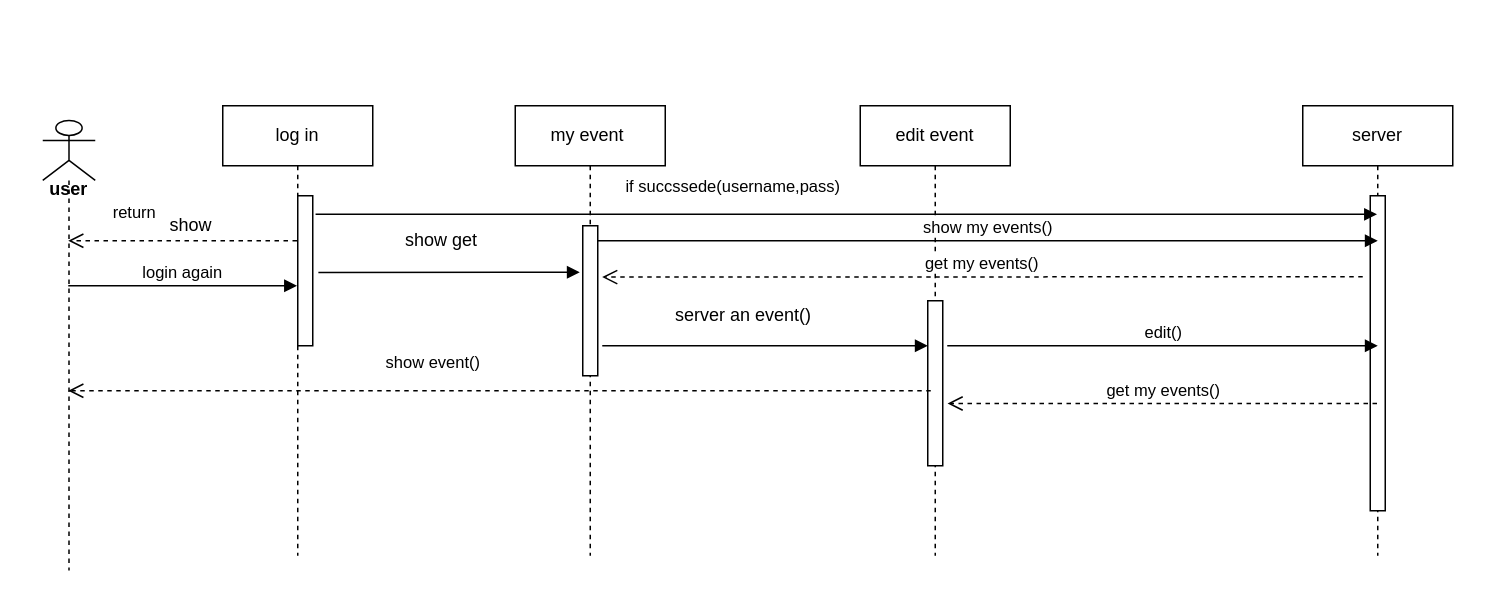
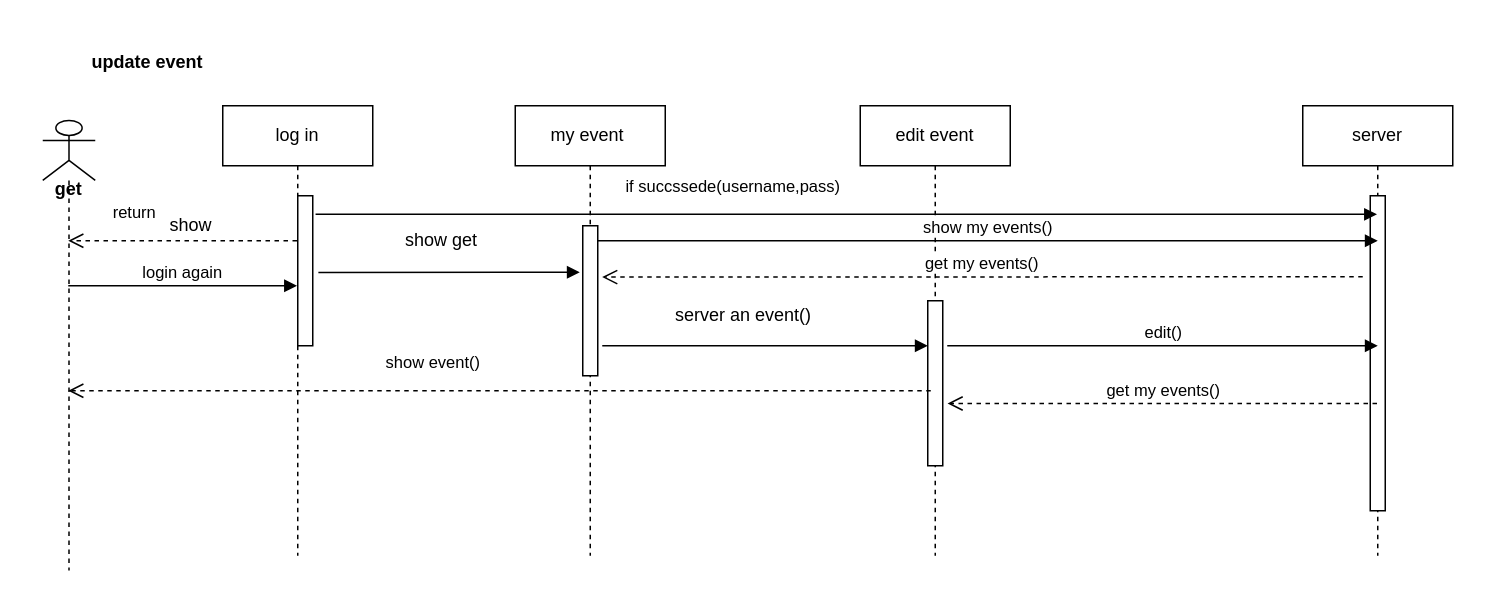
none -> (148, 61)
(68, 189) -> (68, 189)
